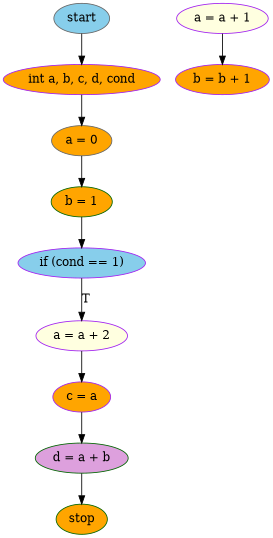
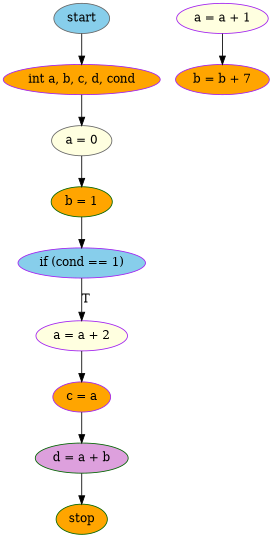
(222, 80) -> (222, 80)
(82, 141) -> (82, 141)
